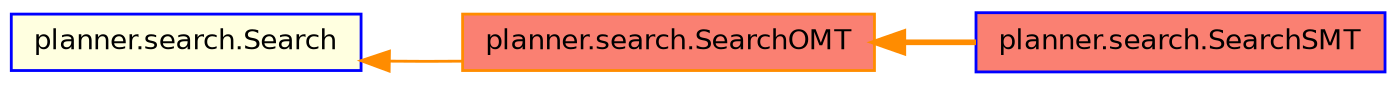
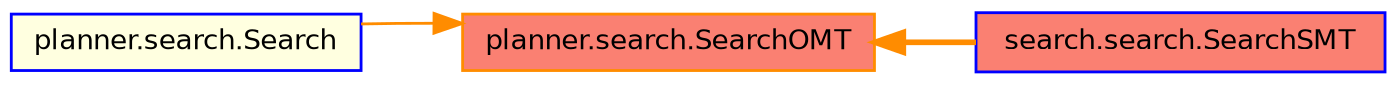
(1181, 42) -> (1181, 42)
(426, 61) -> (397, 23)
